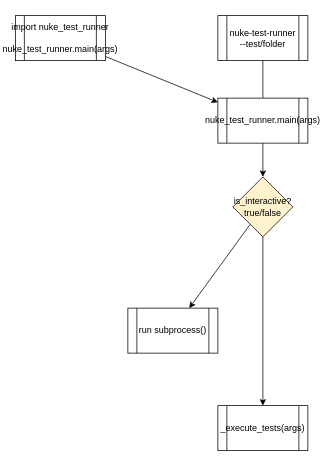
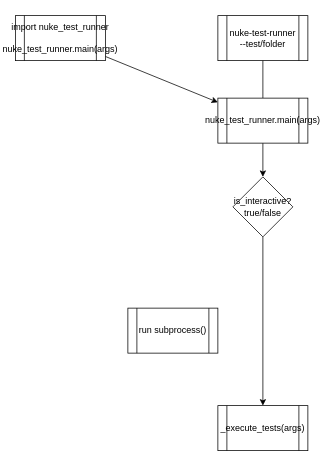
(263, 207) -> (263, 207)
(221, 264) -> none
